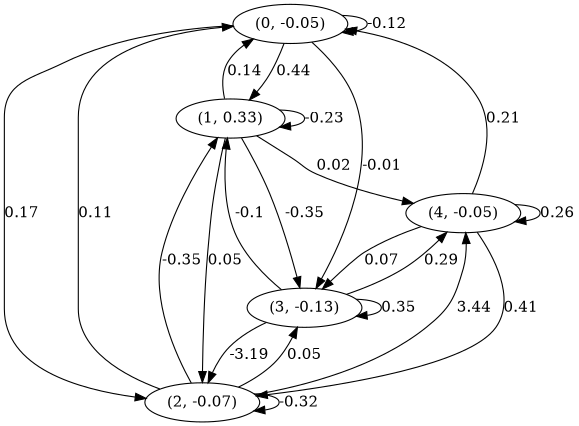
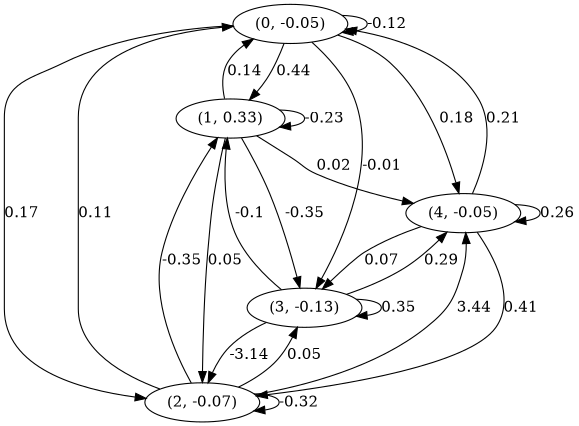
none -> (415, 93)
(250, 355) -> (250, 355)
